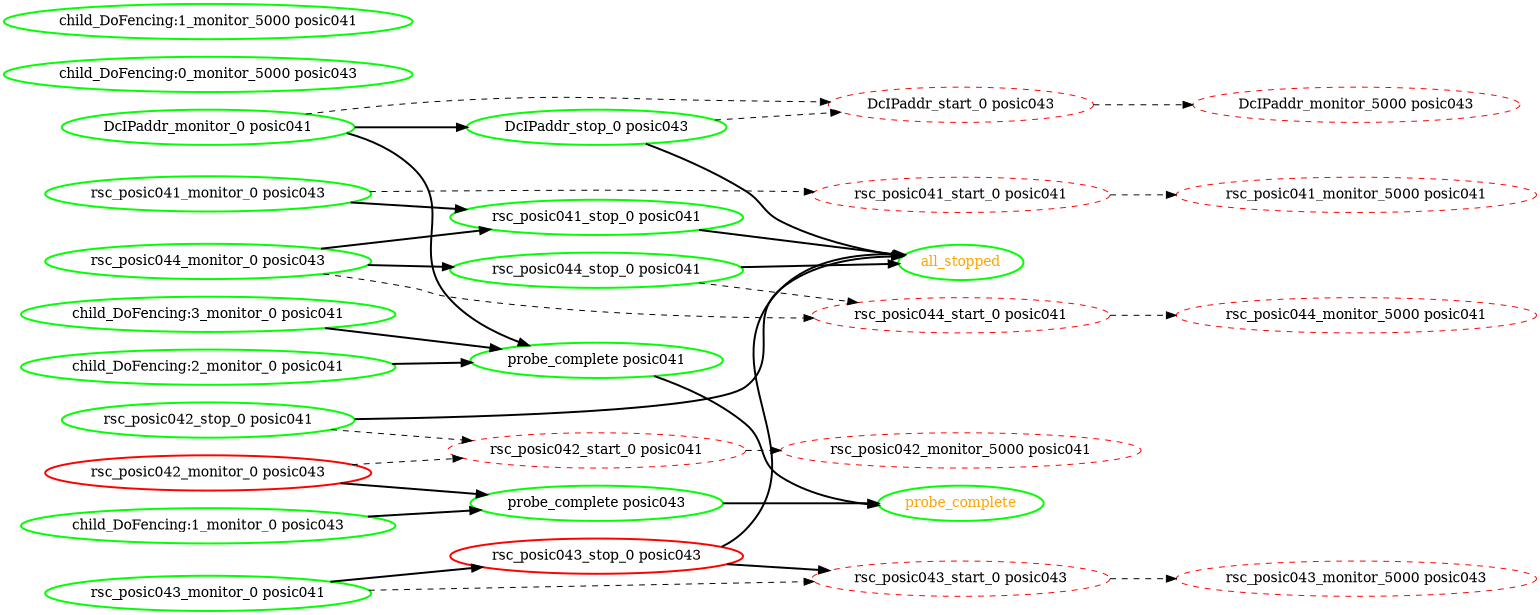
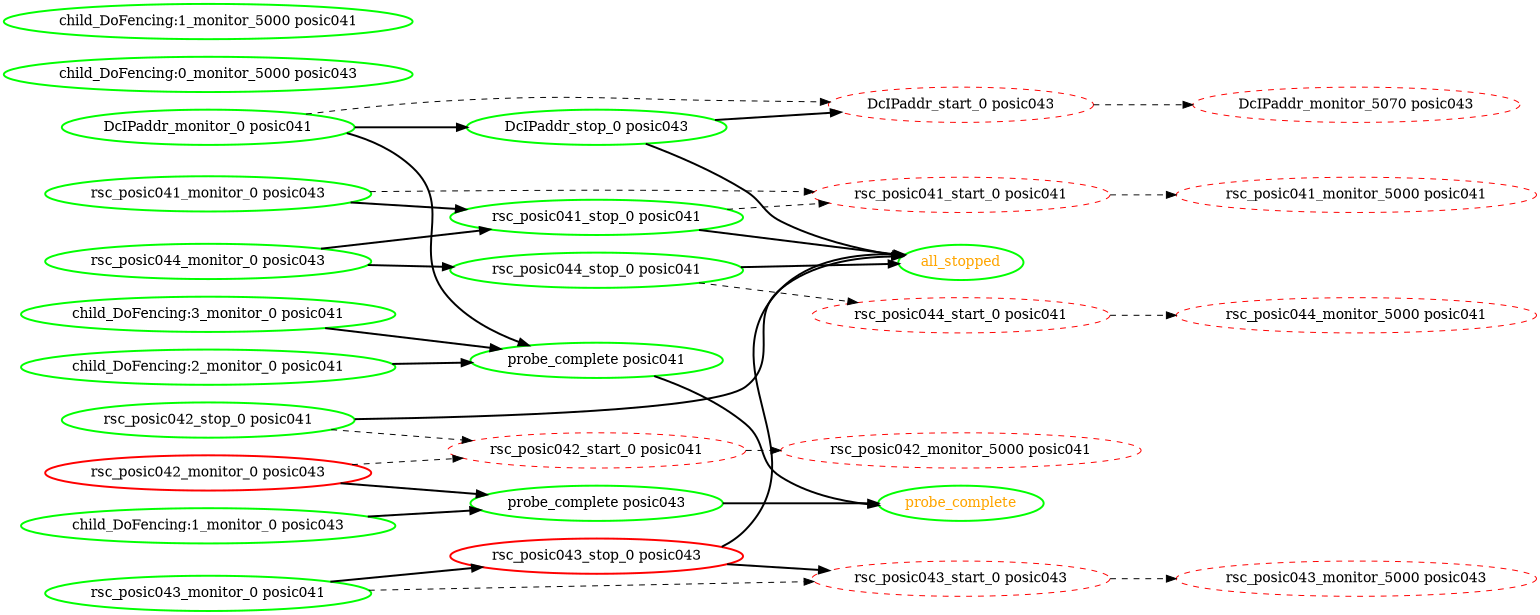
(1356, 105) -> (1356, 105)
(773, 116) -> (773, 116)
none -> (773, 206)
(562, 309) -> none
